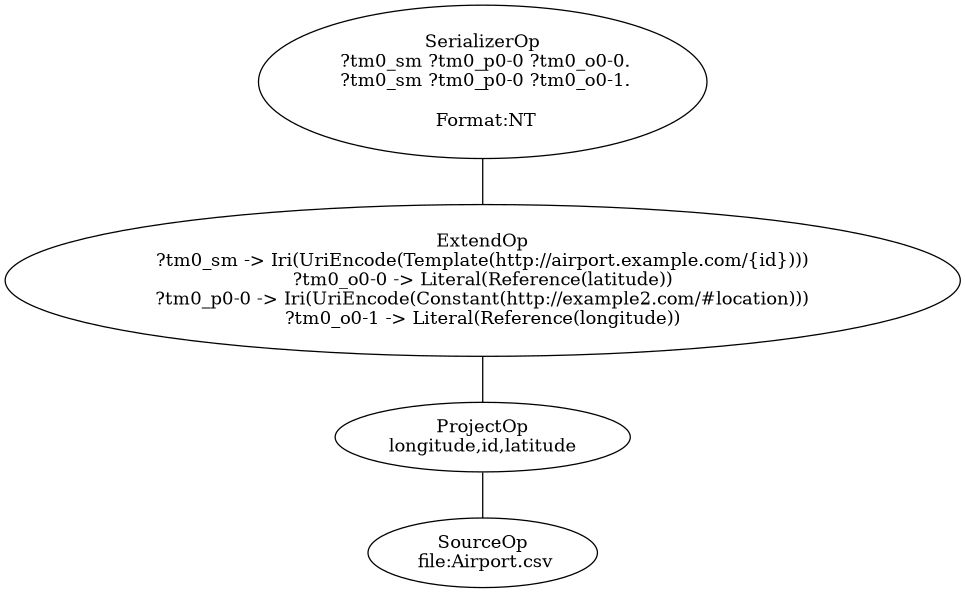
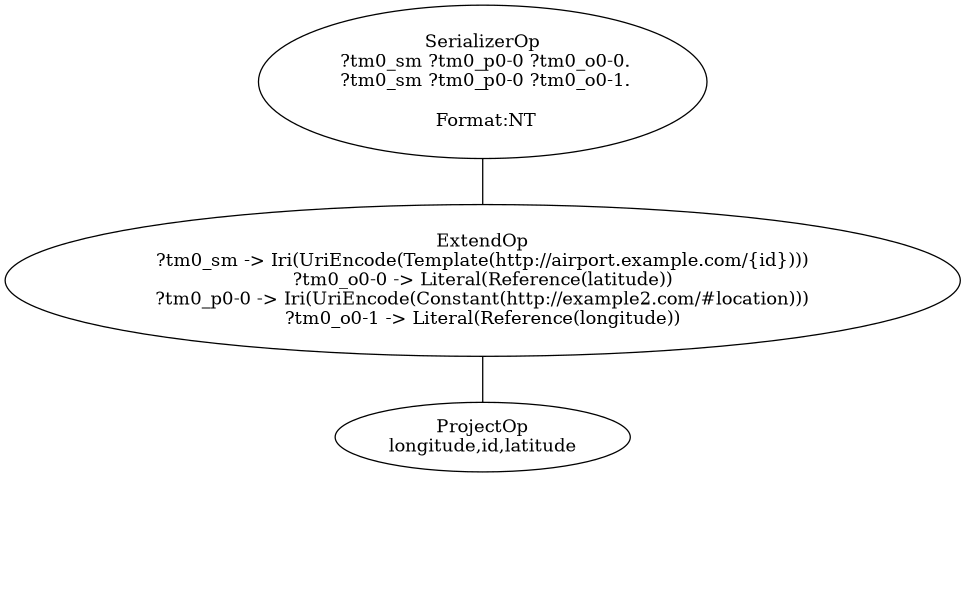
(483, 553) -> none
